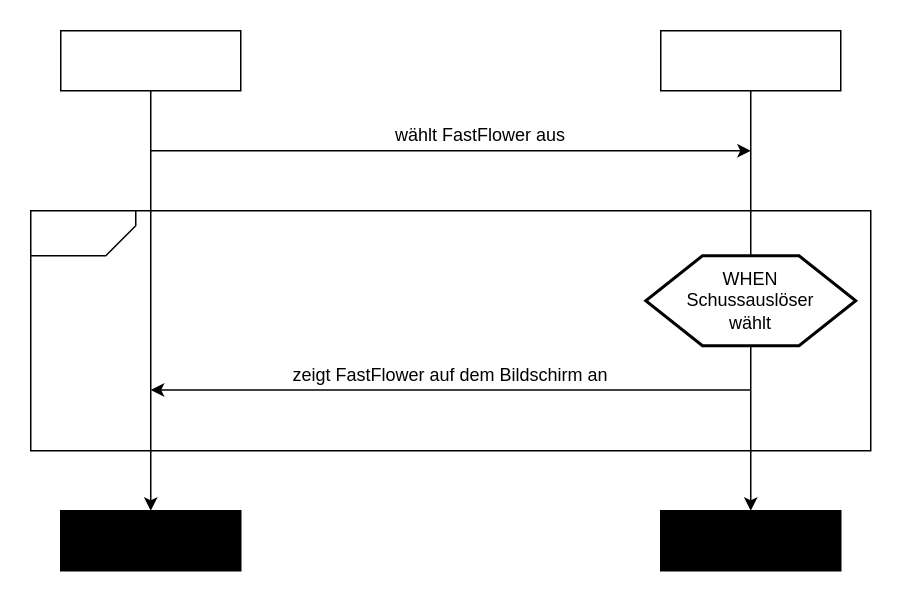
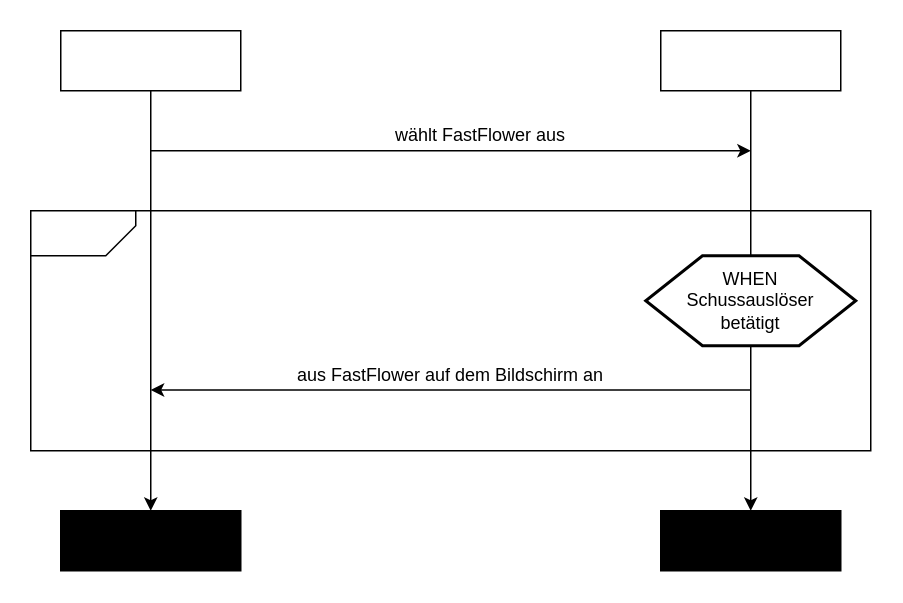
(751, 301) -> (751, 301)
(451, 376) -> (451, 376)
